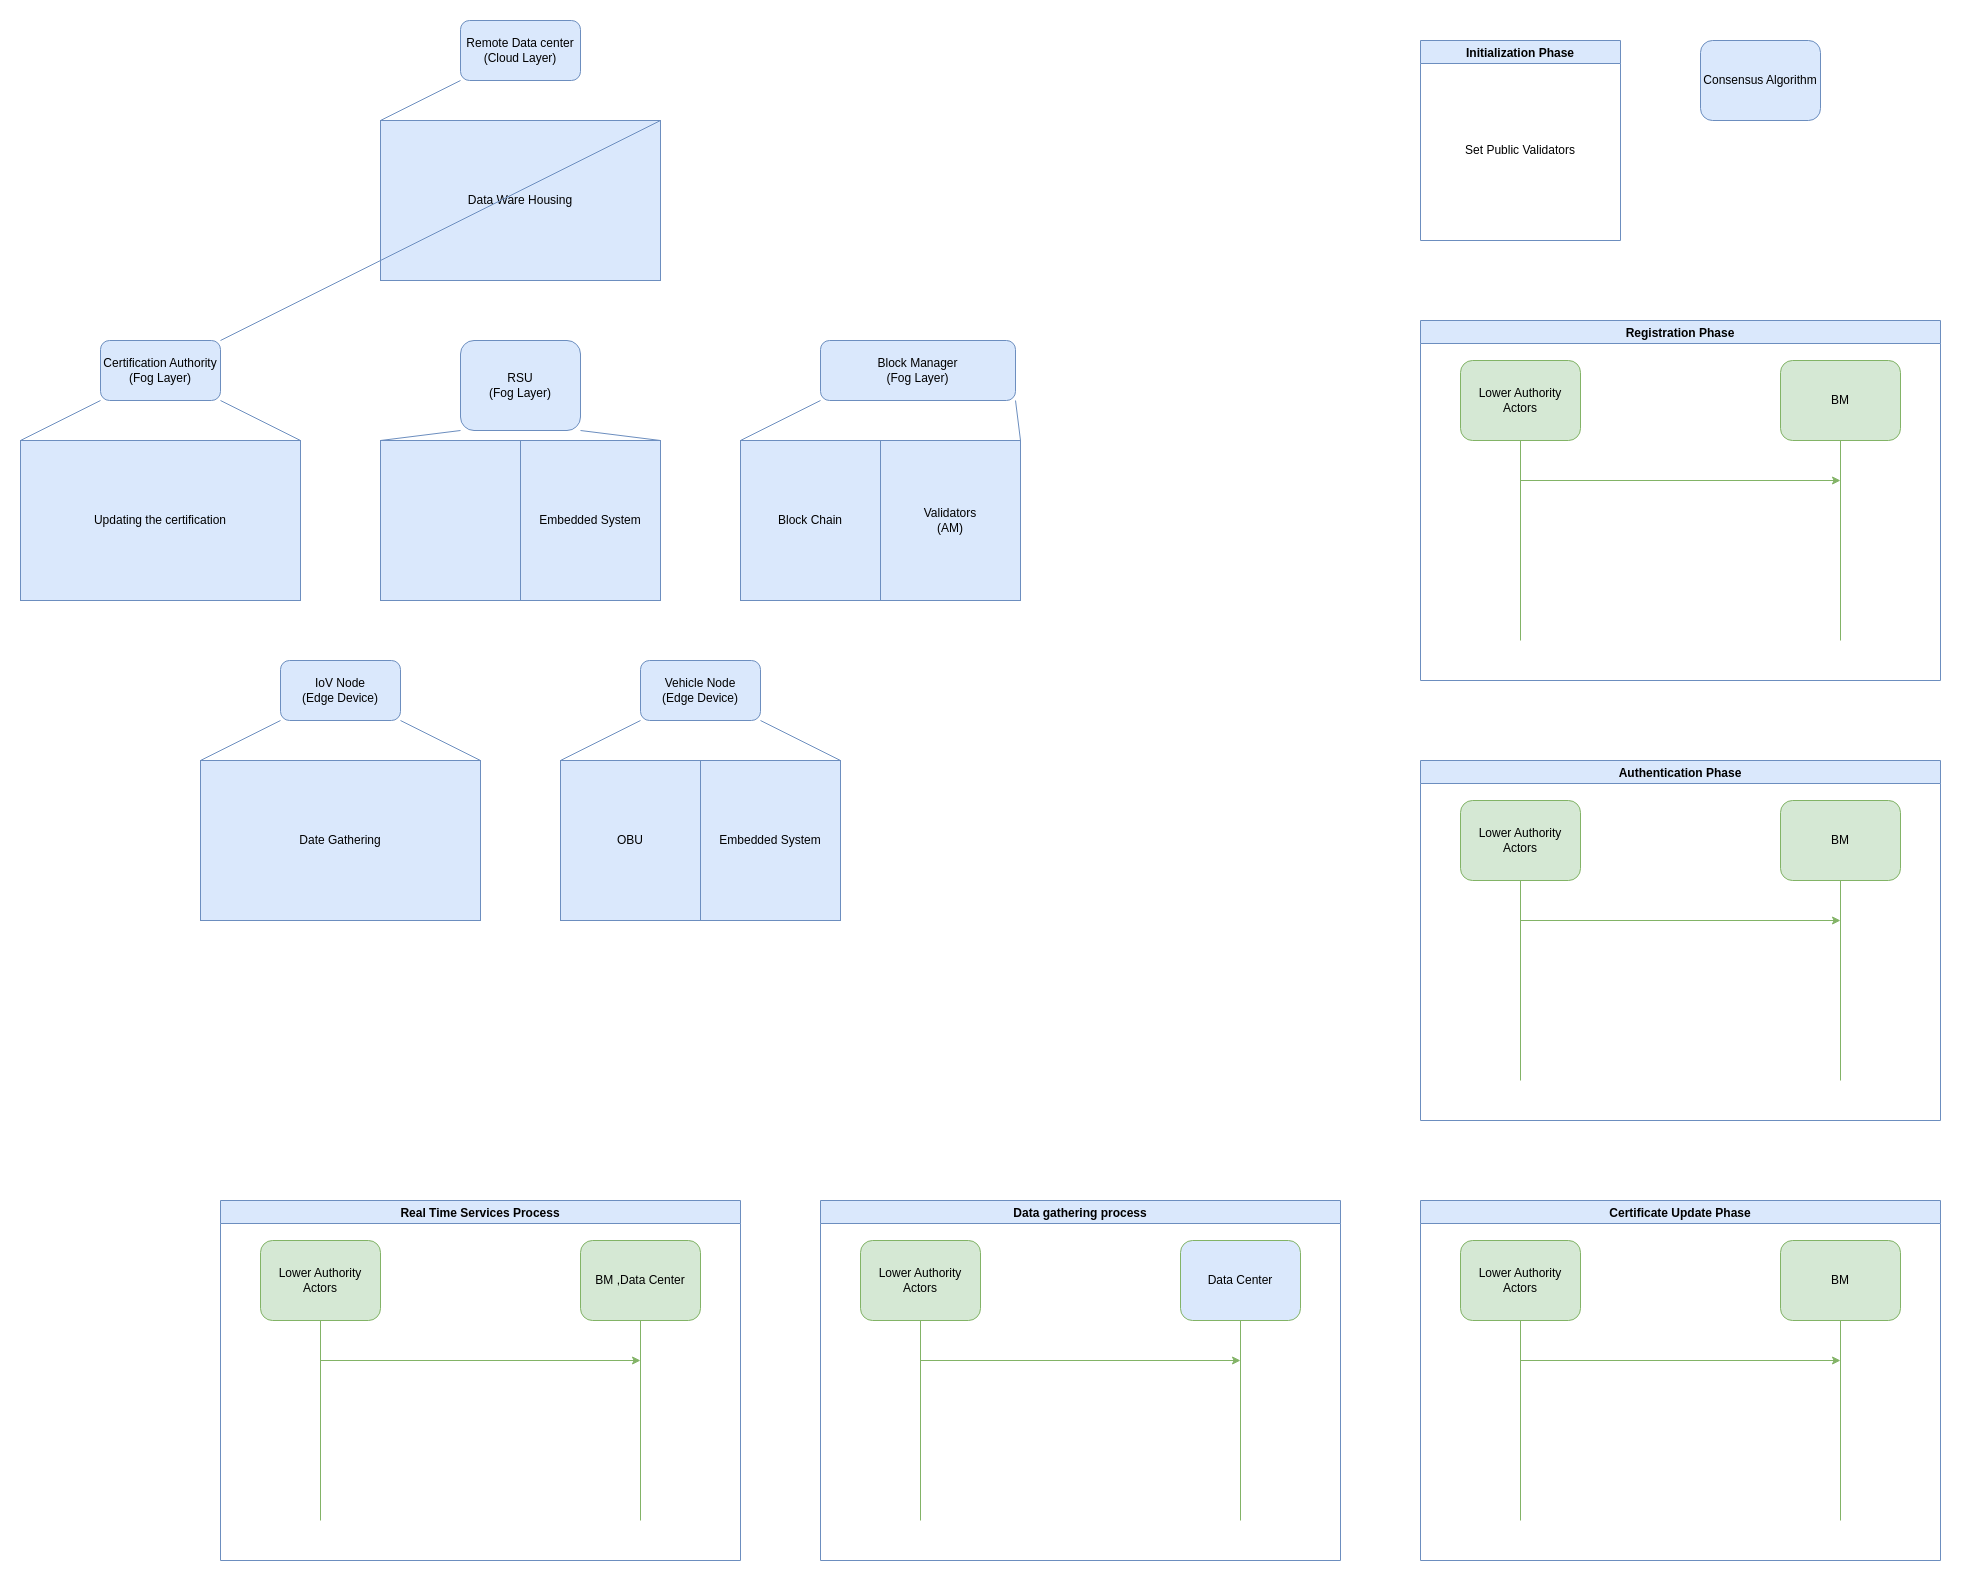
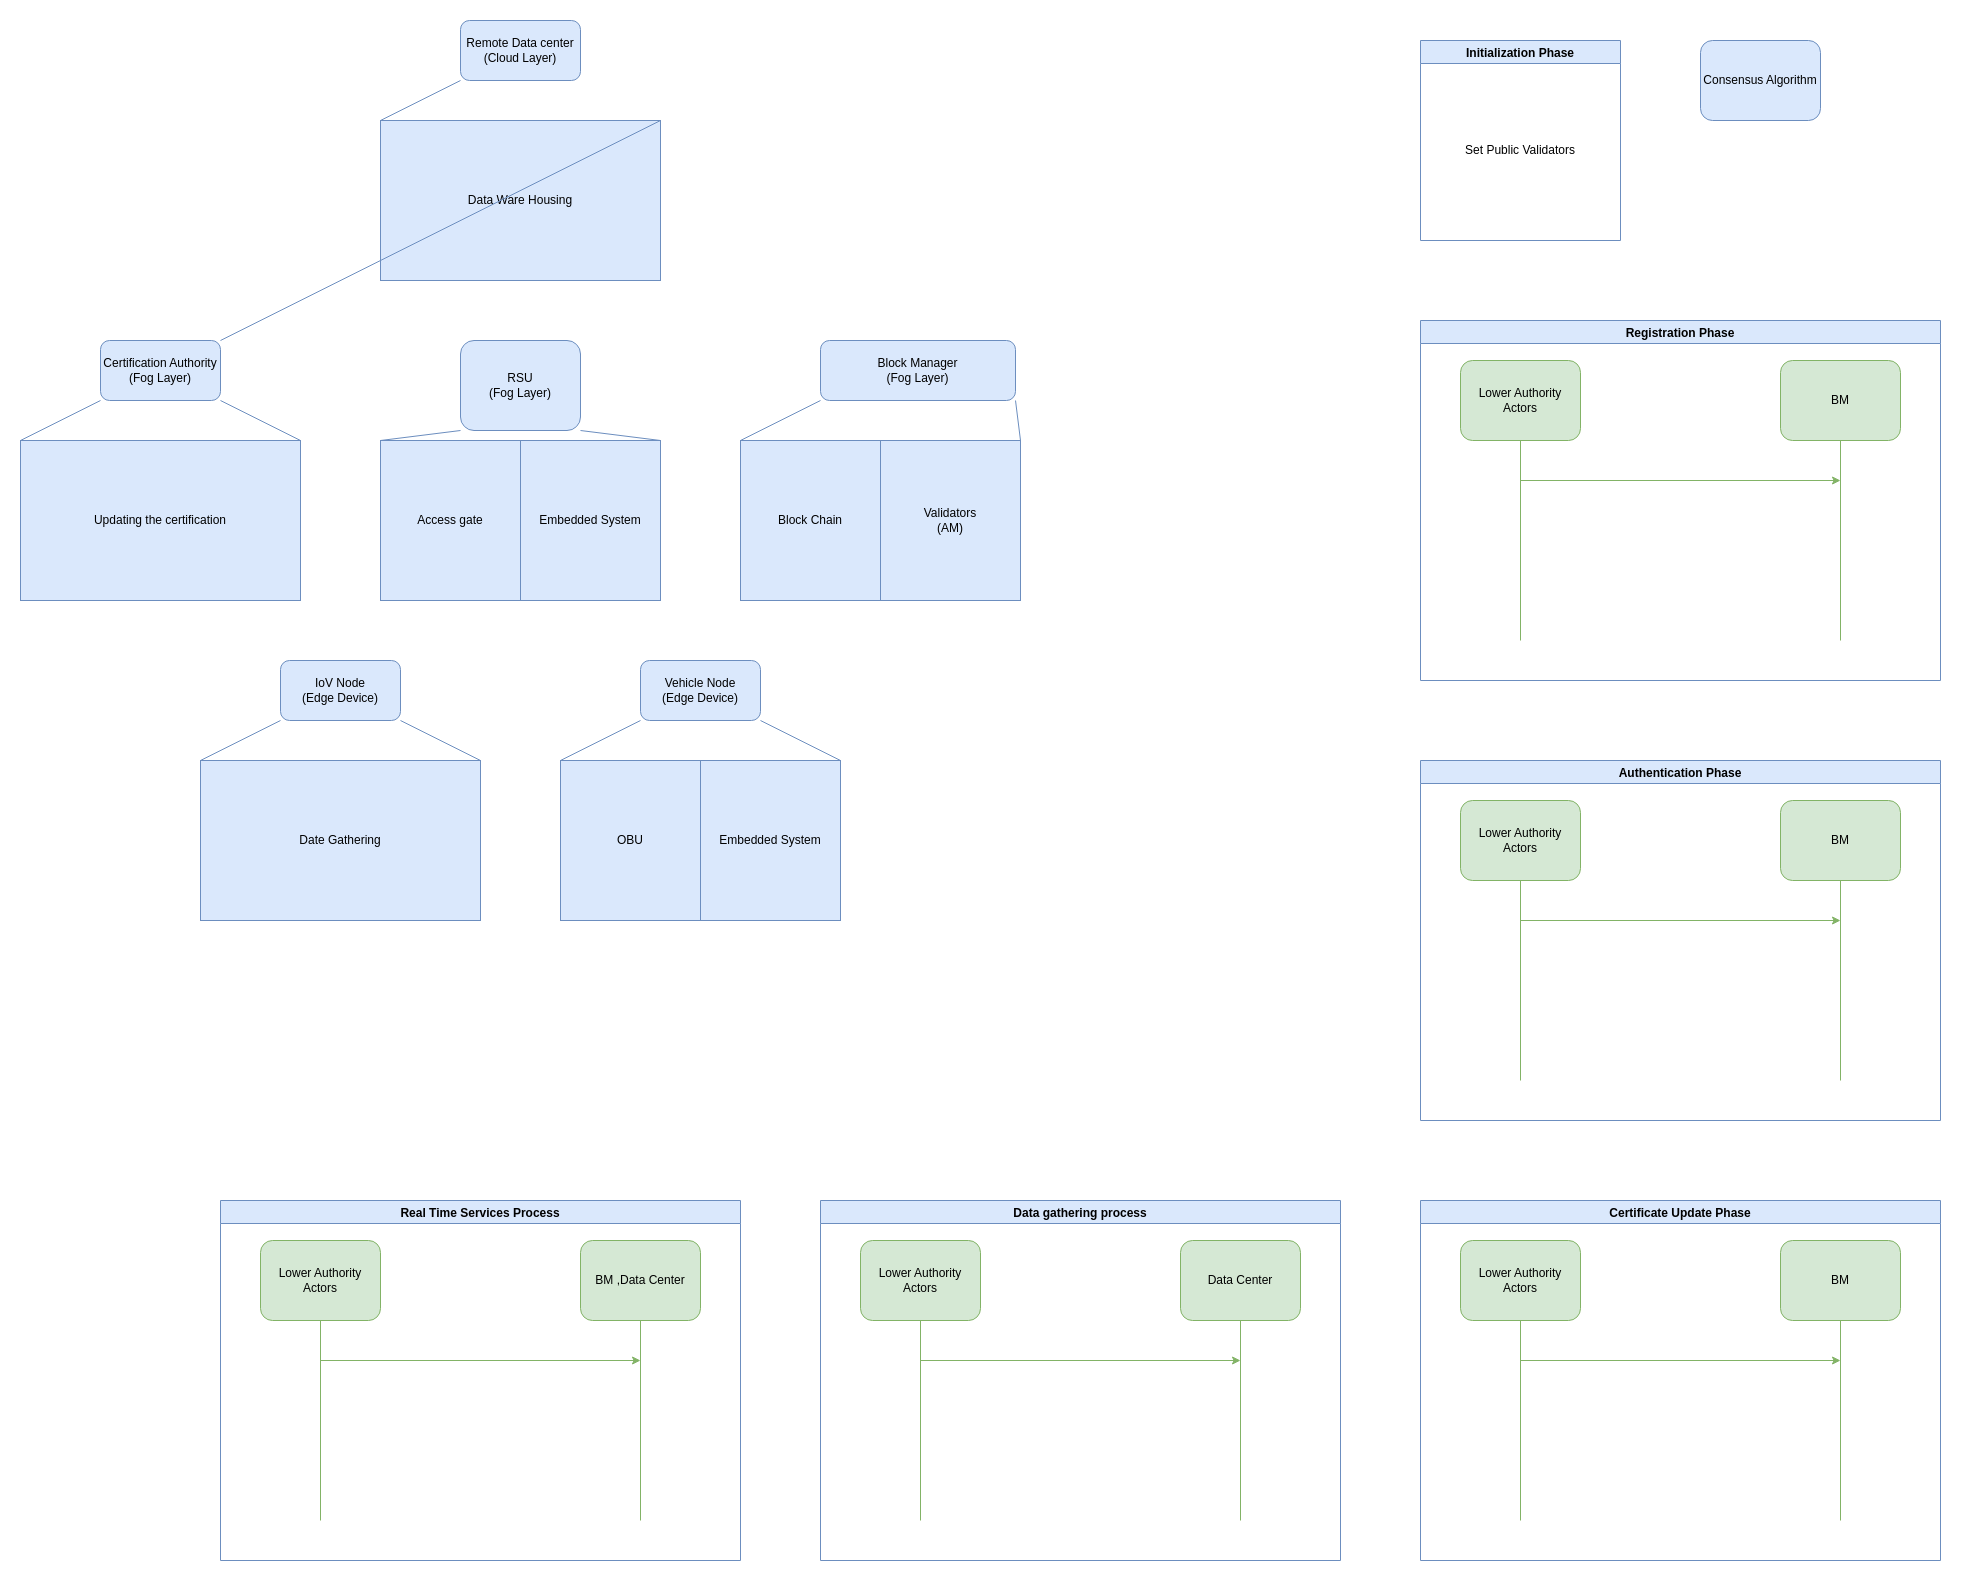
none -> (451, 521)
(1241, 1281) -> (1241, 1281)
